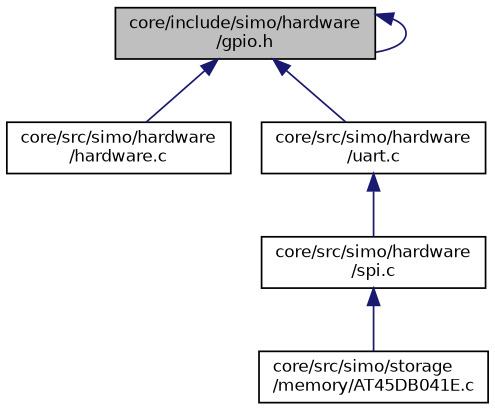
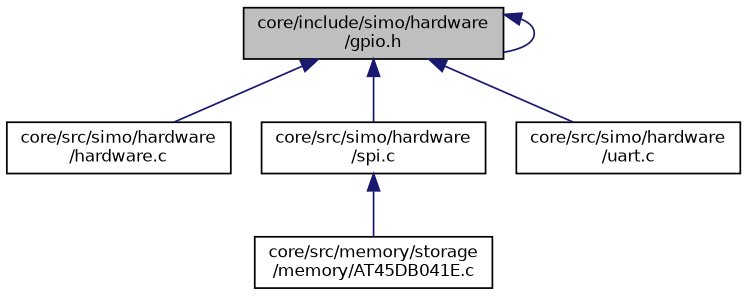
(374, 214) -> (374, 99)
(374, 377) -> (374, 262)
